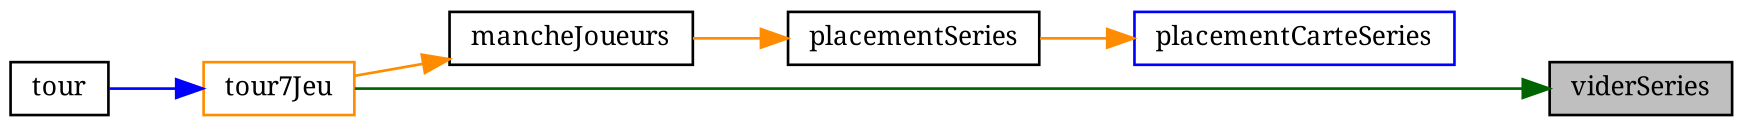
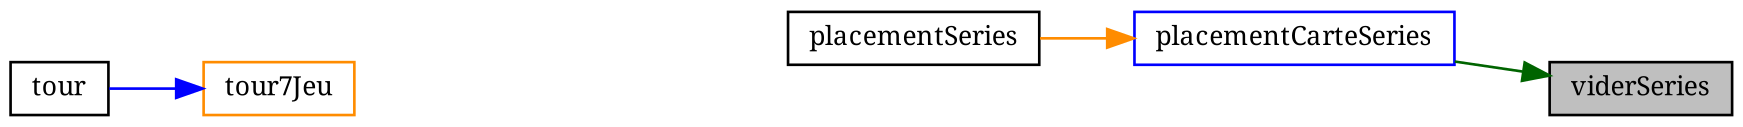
(571, 38) -> none
(939, 89) -> (1489, 67)
